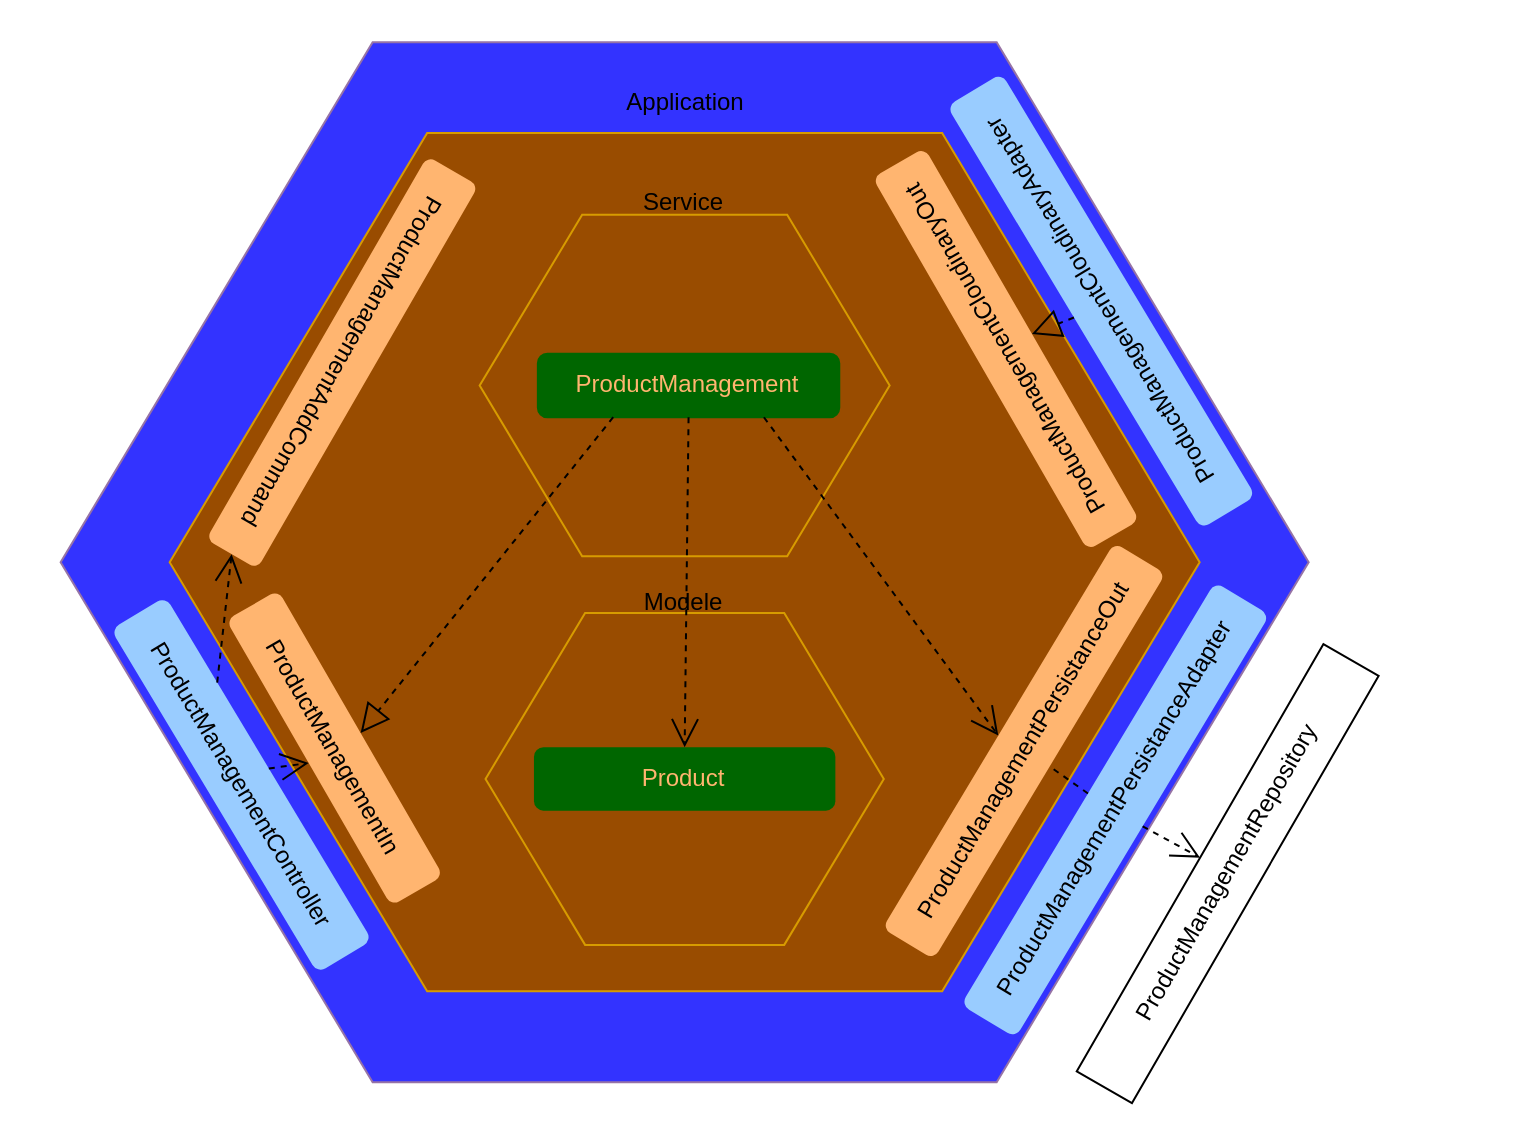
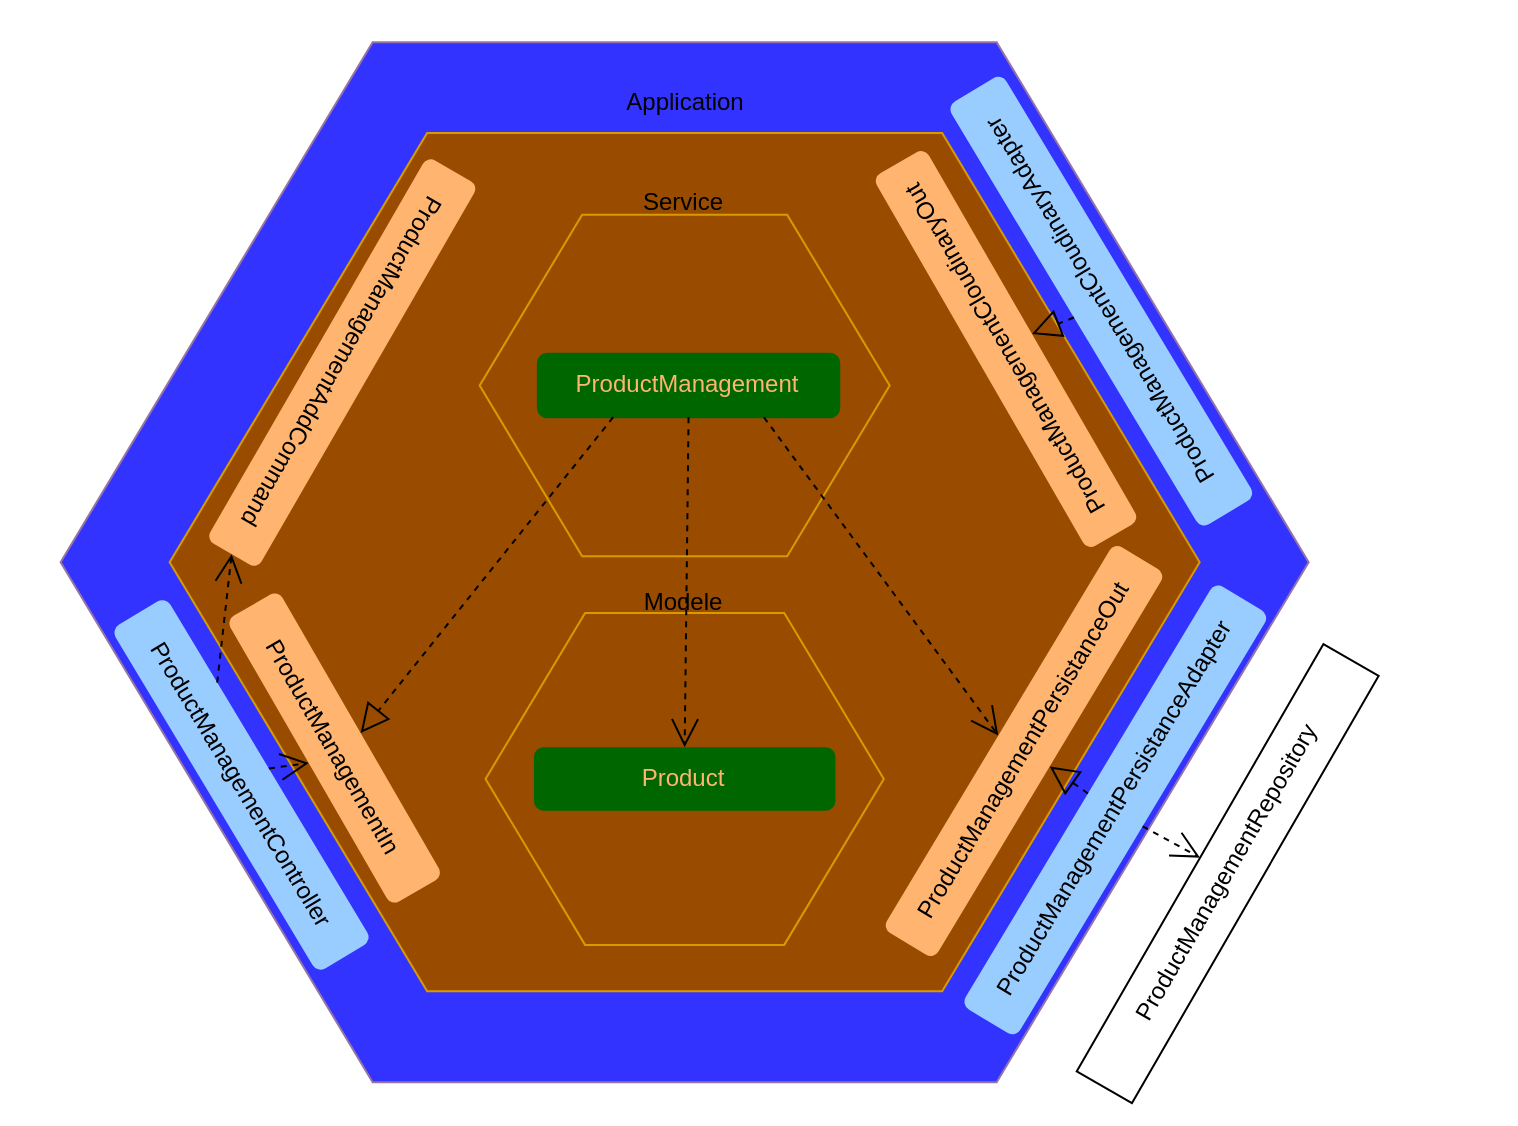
(1062, 775) -> (1074, 783)
